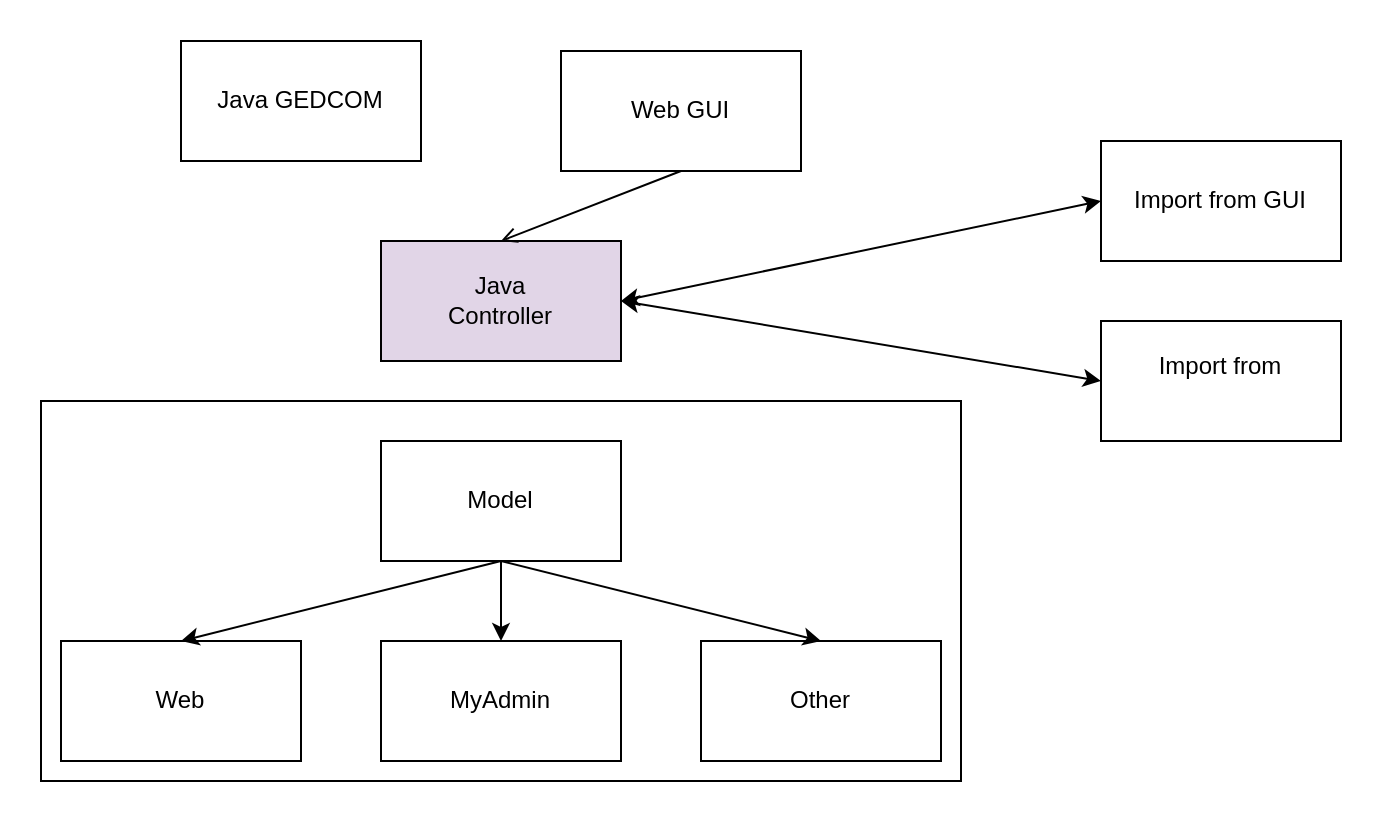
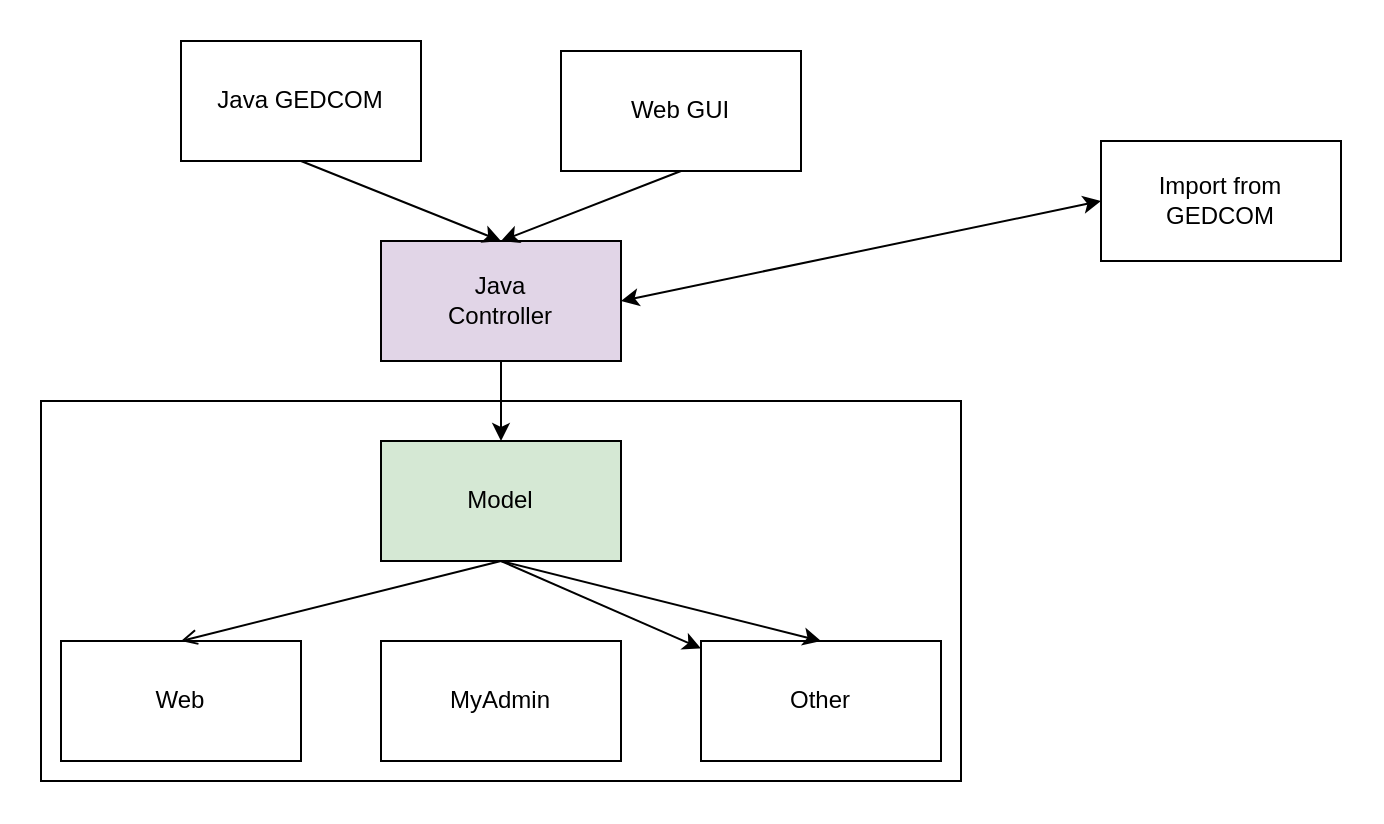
none -> (395, 199)
(1221, 201) -> (1221, 201)
(512, 237) -> (515, 236)
(861, 341) -> none
(1221, 381) -> none
none -> (501, 394)
(501, 501) -> (501, 501)
(501, 596) -> (604, 606)
(195, 637) -> (192, 638)
